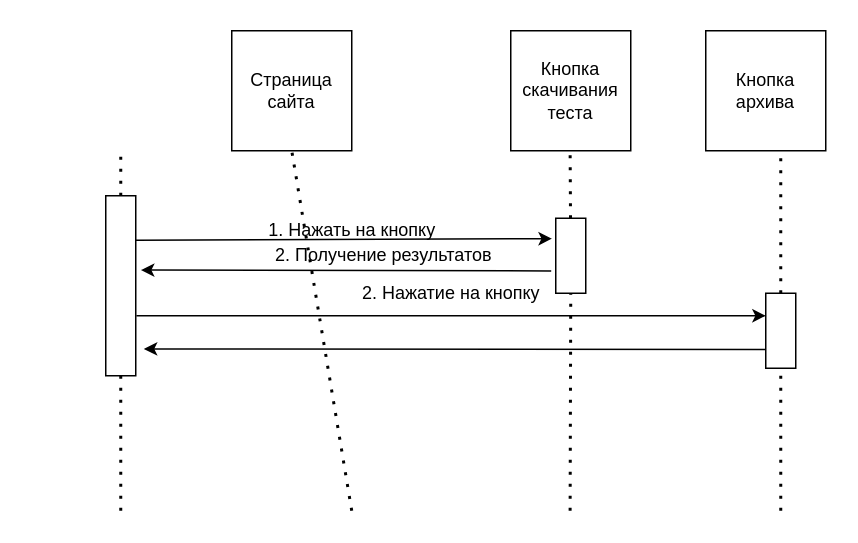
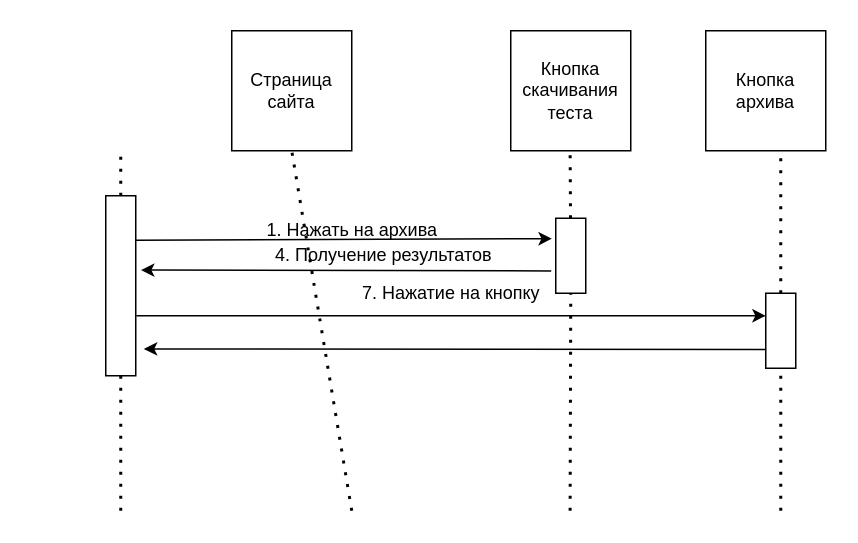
(353, 230) -> (353, 230)
(384, 256) -> (384, 256)
(452, 293) -> (452, 293)
